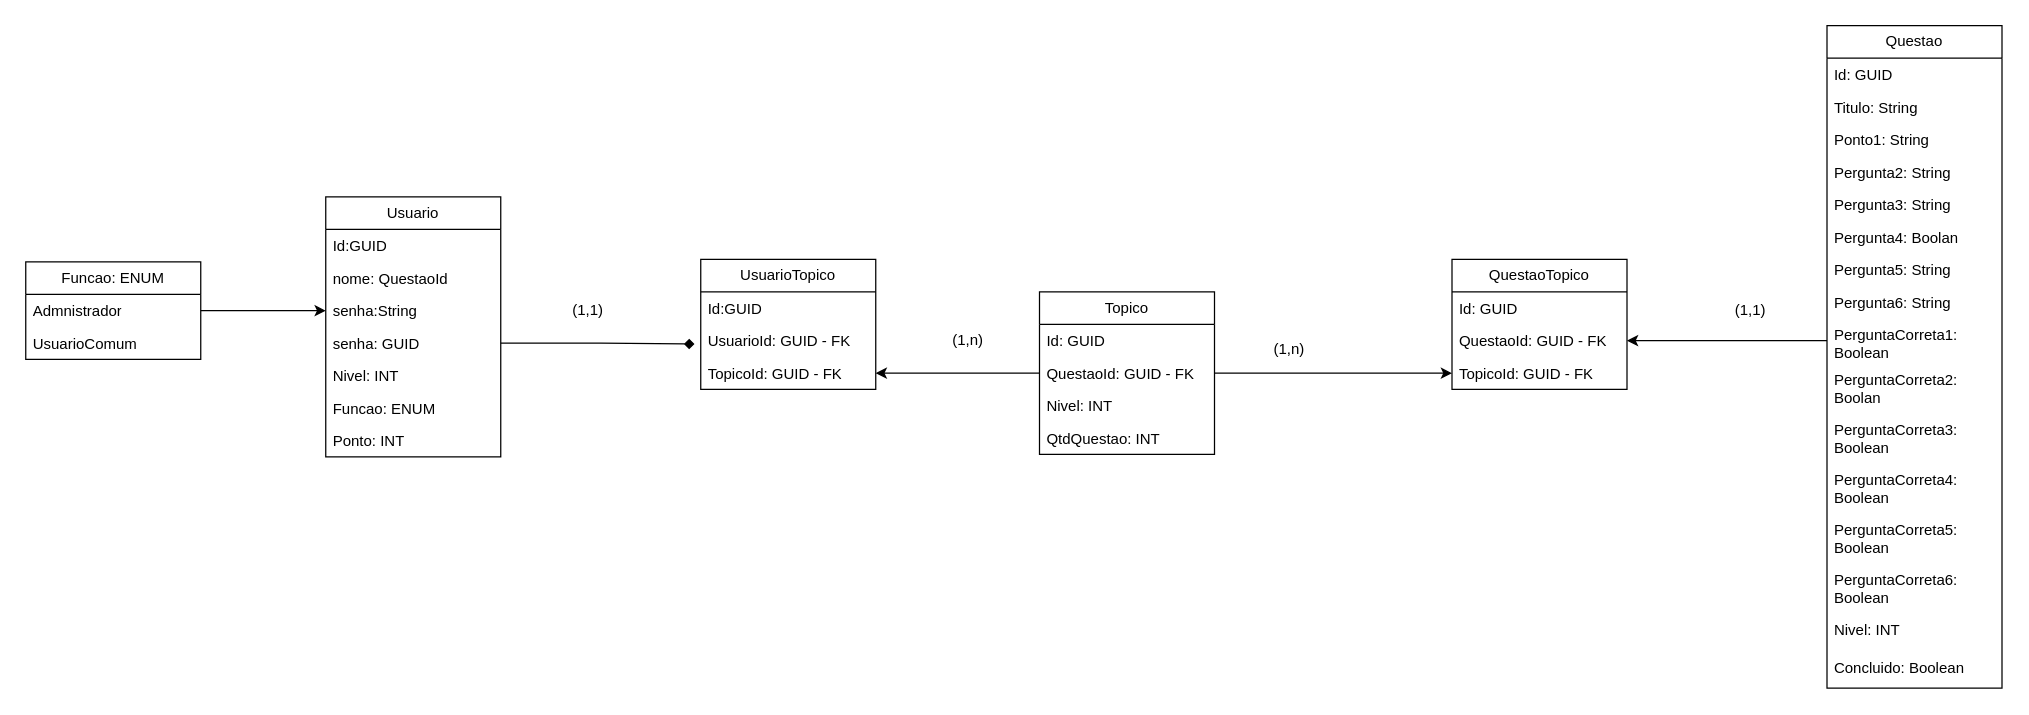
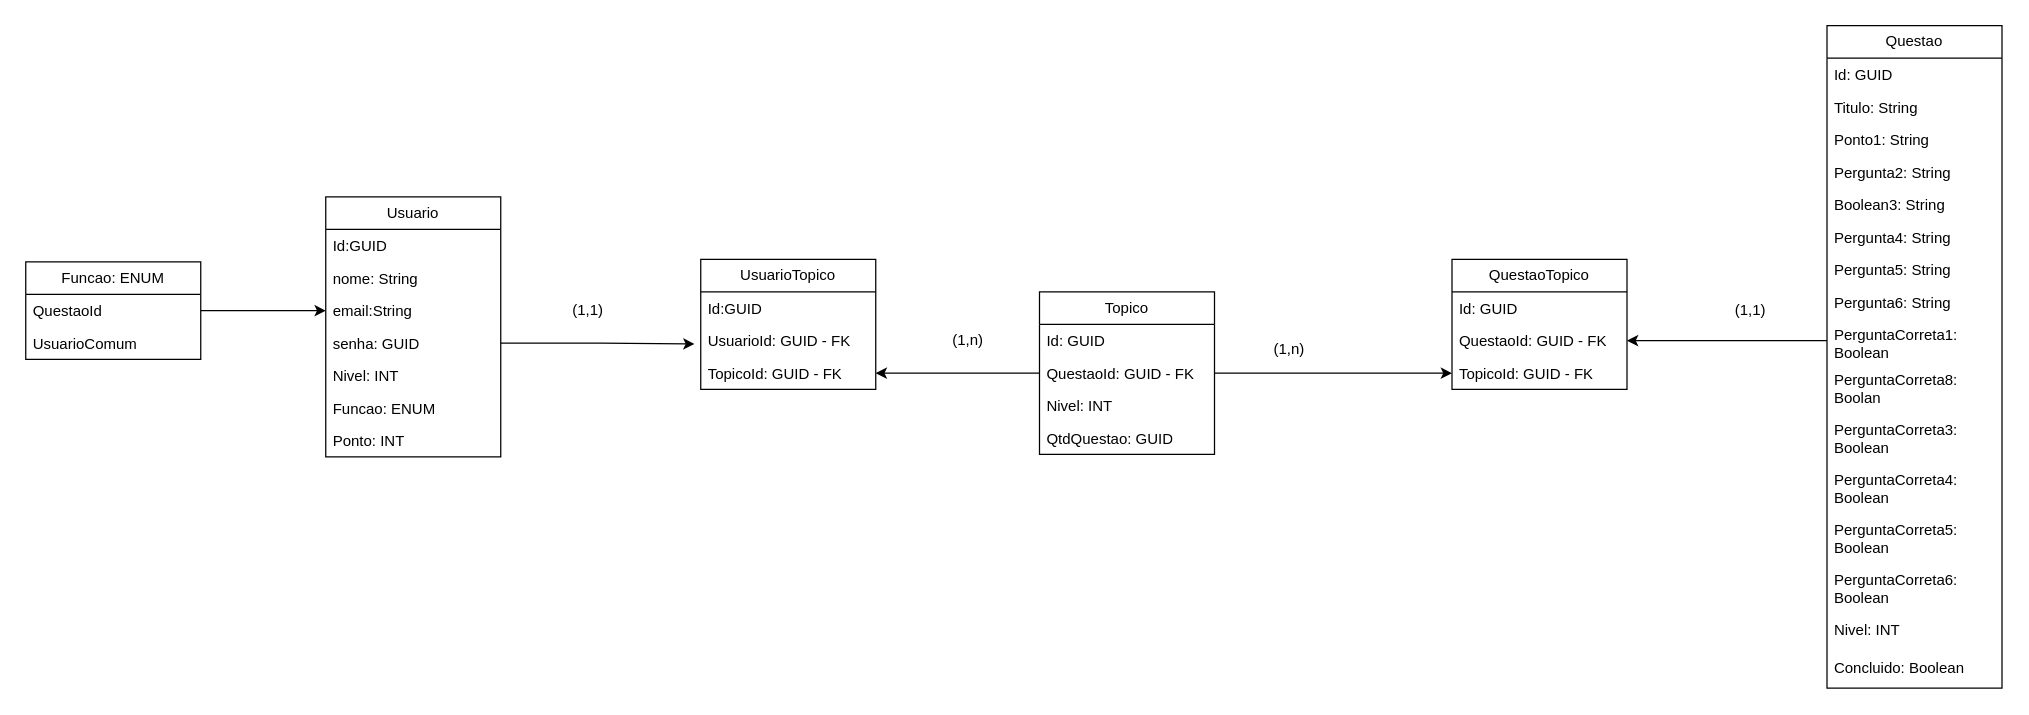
(1900, 206) -> (1894, 206)
(1900, 238) -> (1900, 238)
(392, 280) -> (378, 280)
(82, 312) -> (71, 312)
(380, 312) -> (376, 312)
(683, 344) -> (684, 344)
(1916, 390) -> (1916, 390)
(1106, 440) -> (1110, 440)
